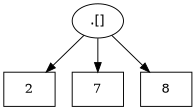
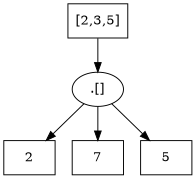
none -> (98, 21)
(166, 89) -> (166, 158)
